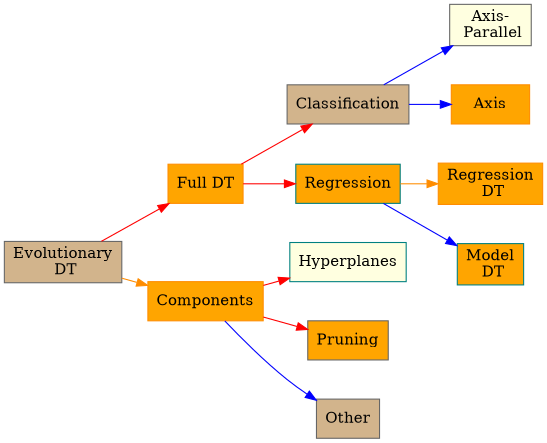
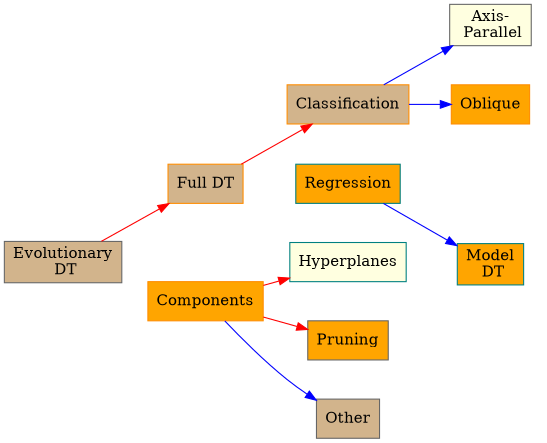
(348, 104) -> (348, 104)
(490, 104) -> (490, 104)
(206, 184) -> (206, 184)
(264, 184) -> none
(490, 184) -> none
(129, 280) -> none
